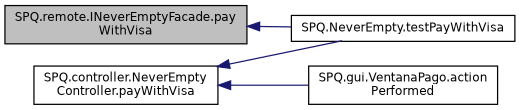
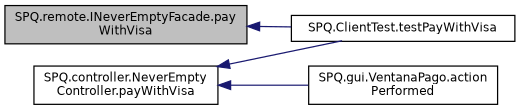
(403, 28) -> (403, 28)
